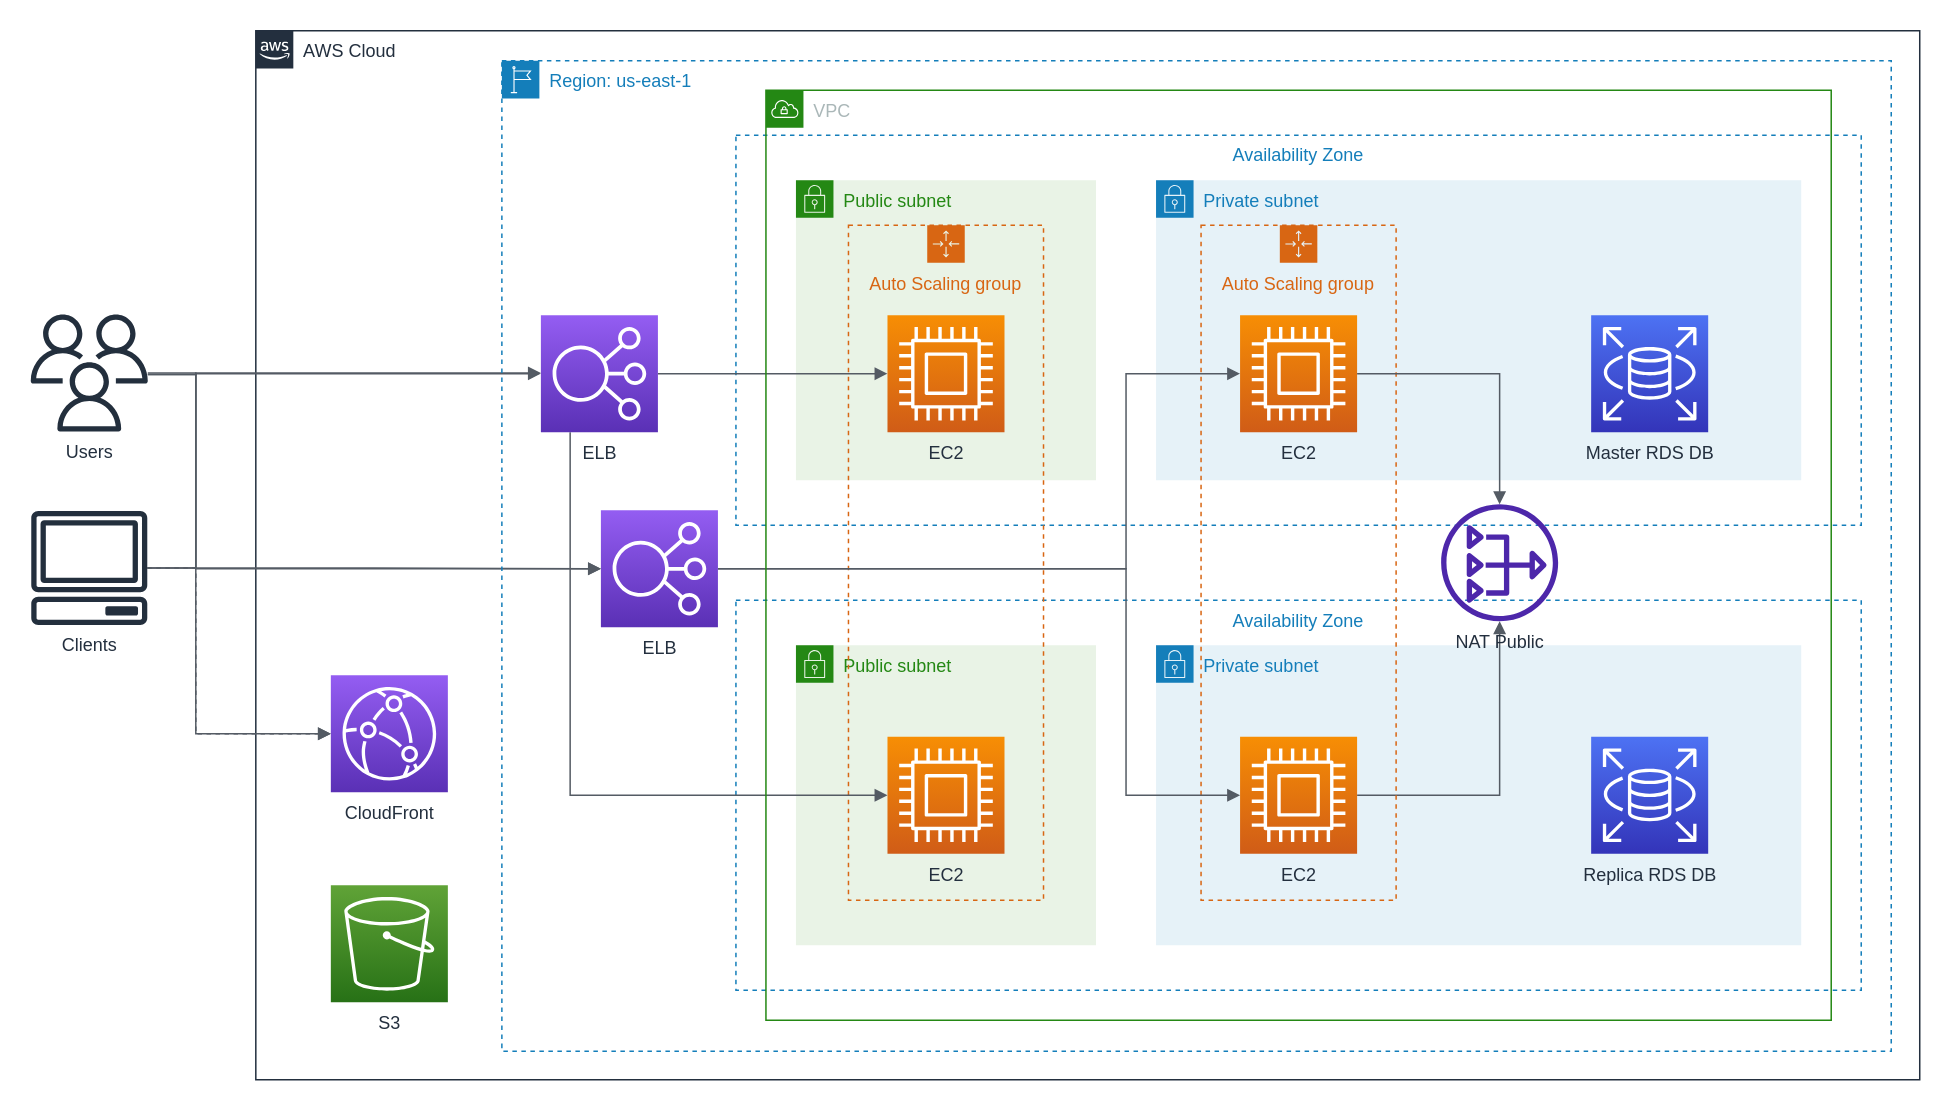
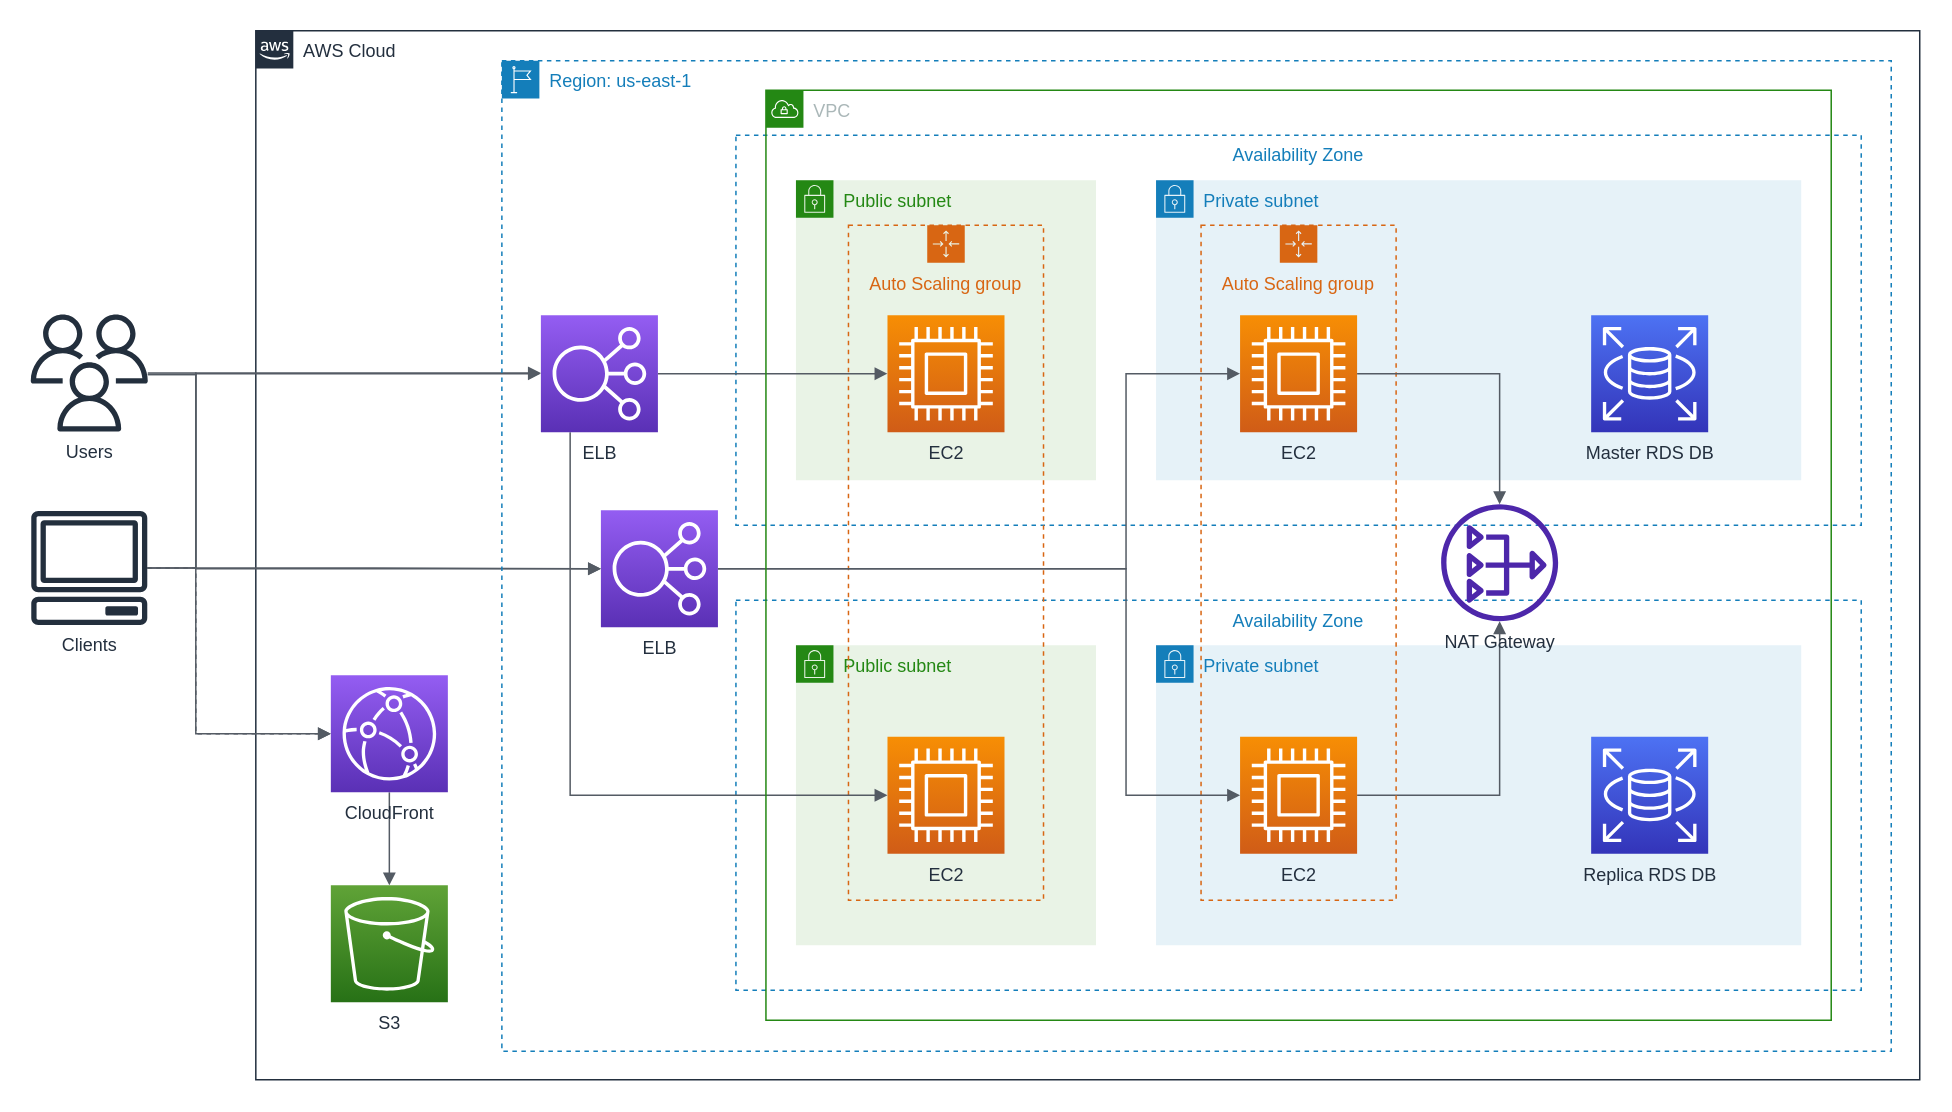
(1500, 643) -> (1500, 643)
none -> (389, 845)
